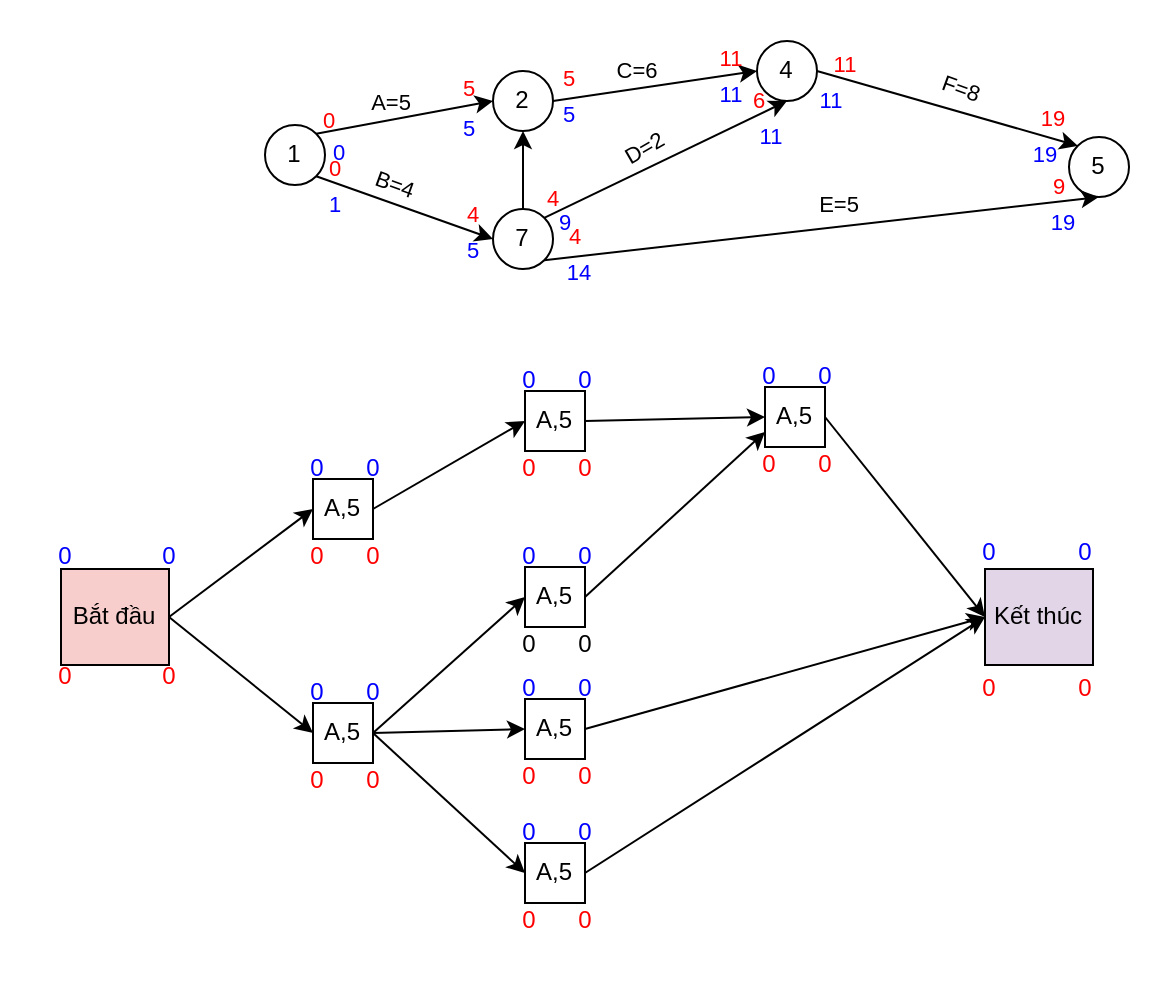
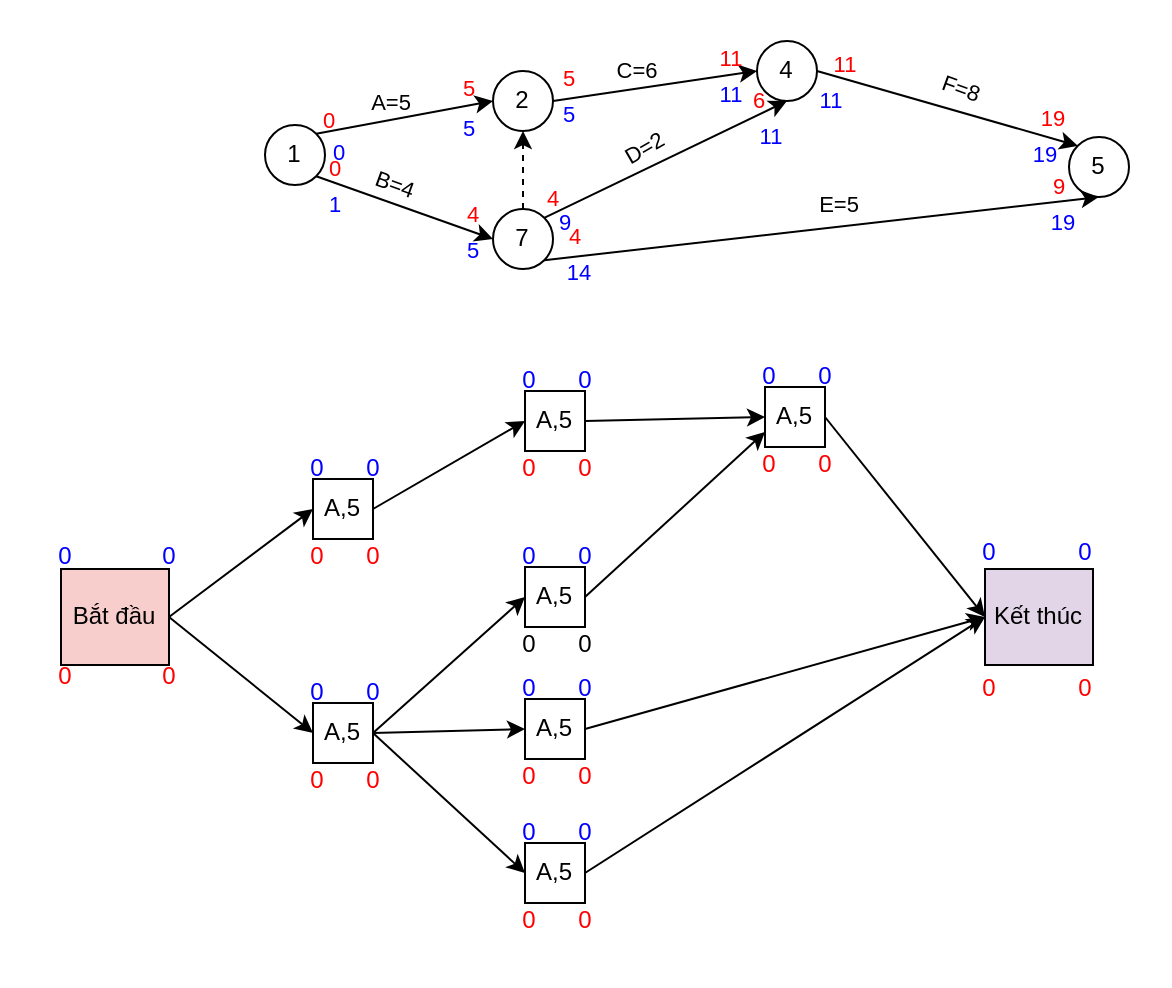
(523, 176) -> (523, 176)
